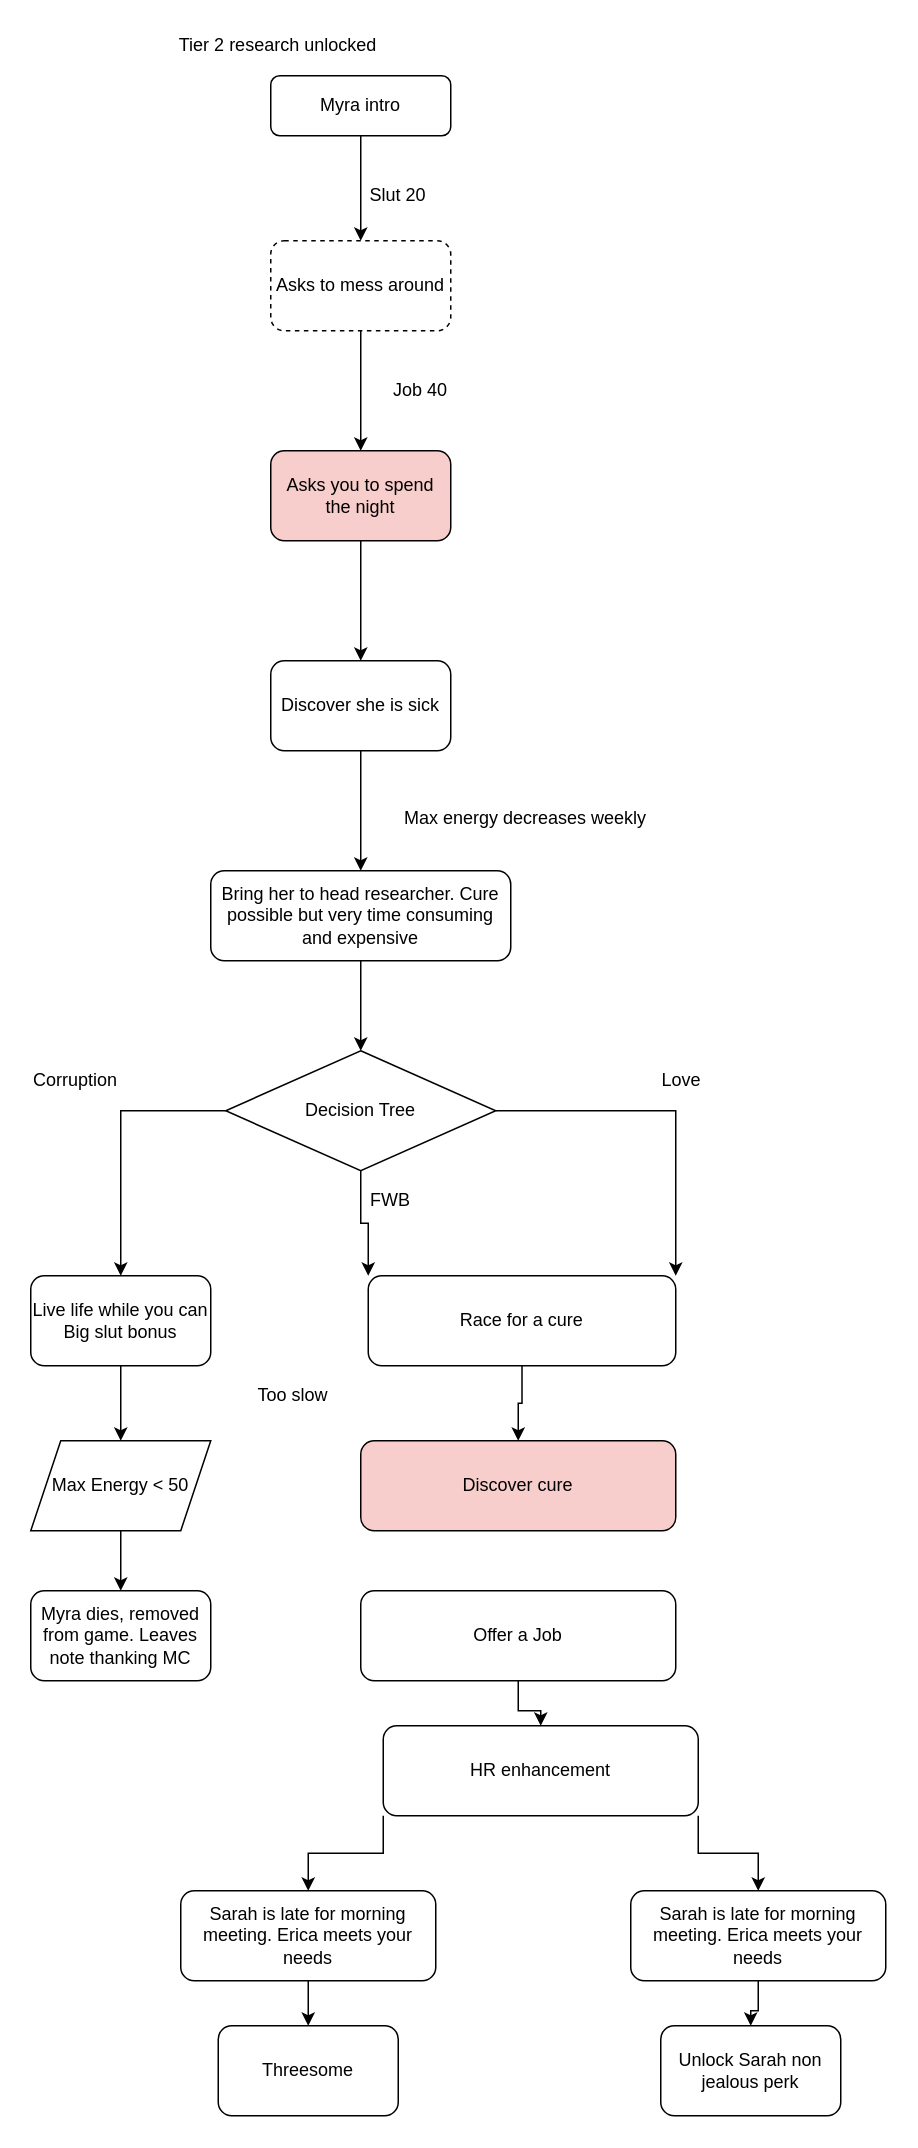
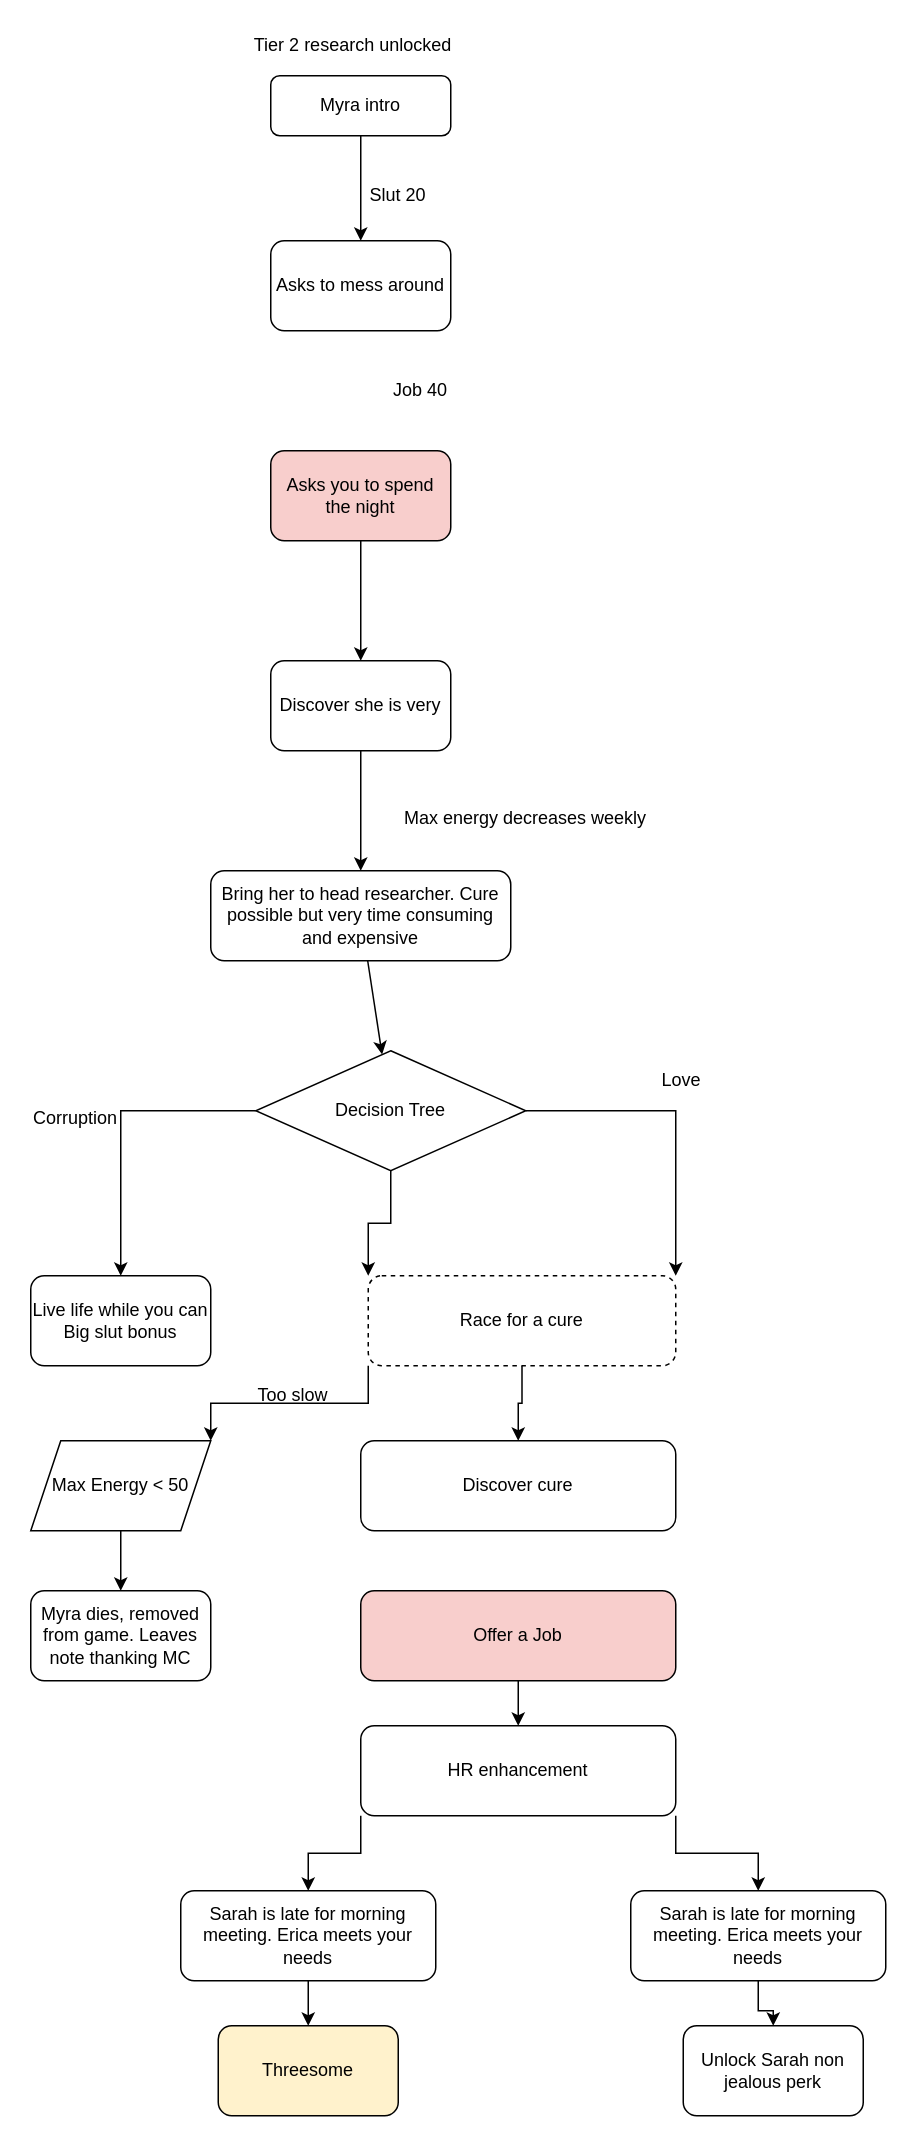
(278, 46) -> (353, 46)
(361, 286) -> (361, 286)
(361, 386) -> none
(361, 706) -> (361, 706)
(76, 1081) -> (76, 1118)
(361, 1111) -> (391, 1111)
(391, 1201) -> none
(522, 1321) -> (522, 1321)
(121, 1398) -> none
none -> (295, 1403)
(518, 1486) -> (518, 1486)
(518, 1636) -> (518, 1636)
(541, 1771) -> (518, 1771)
(308, 2071) -> (308, 2071)
(751, 2071) -> (773, 2071)
